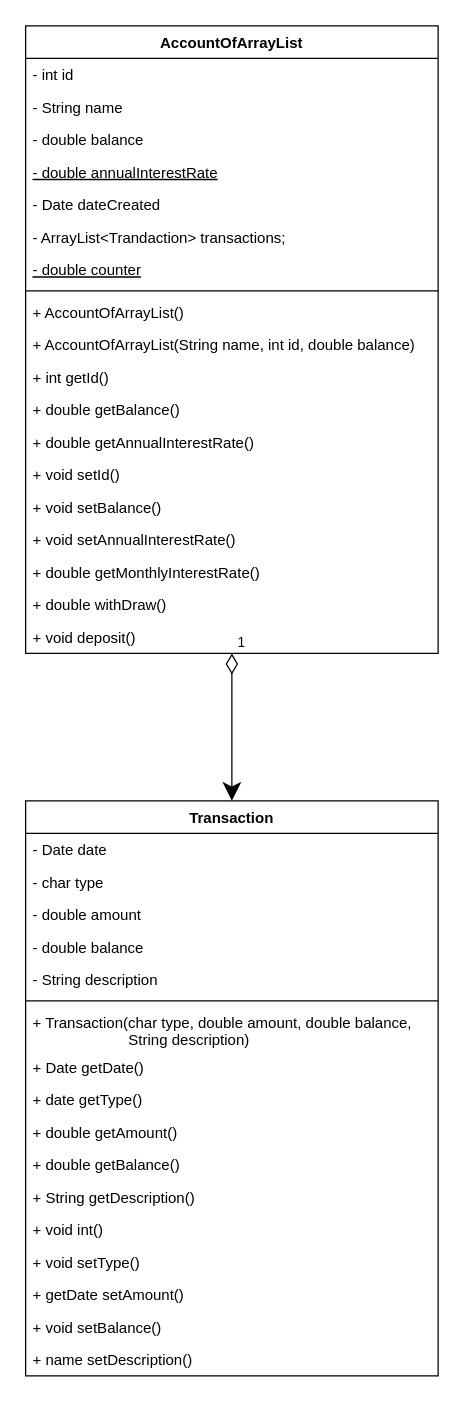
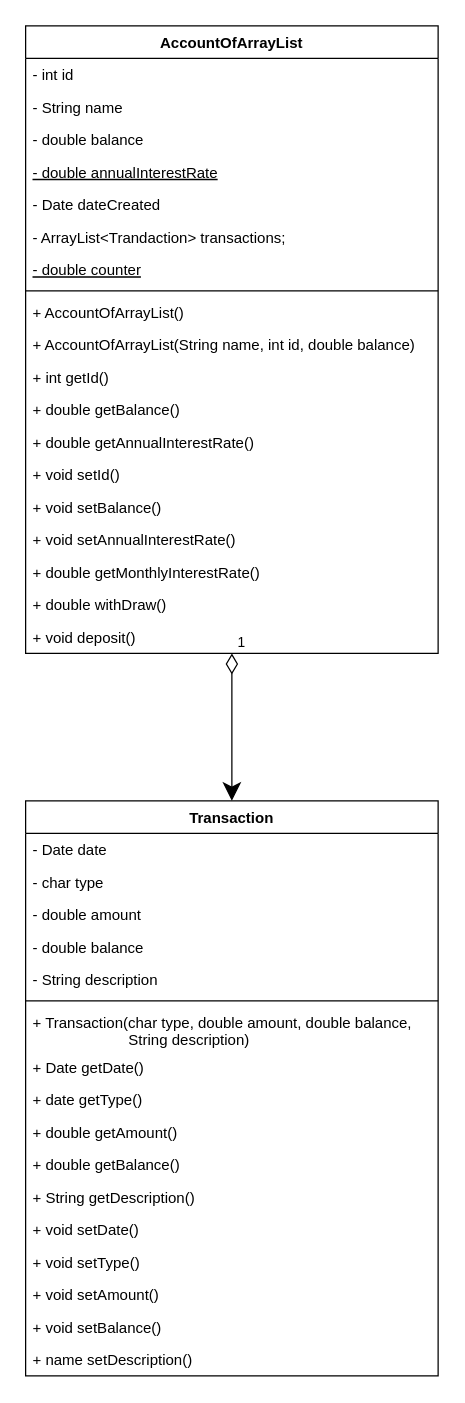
(75, 1230) -> (94, 1230)
(117, 1295) -> (102, 1295)
